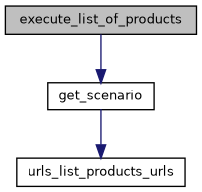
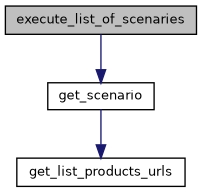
(101, 20) -> (101, 20)
(101, 172) -> (101, 172)
